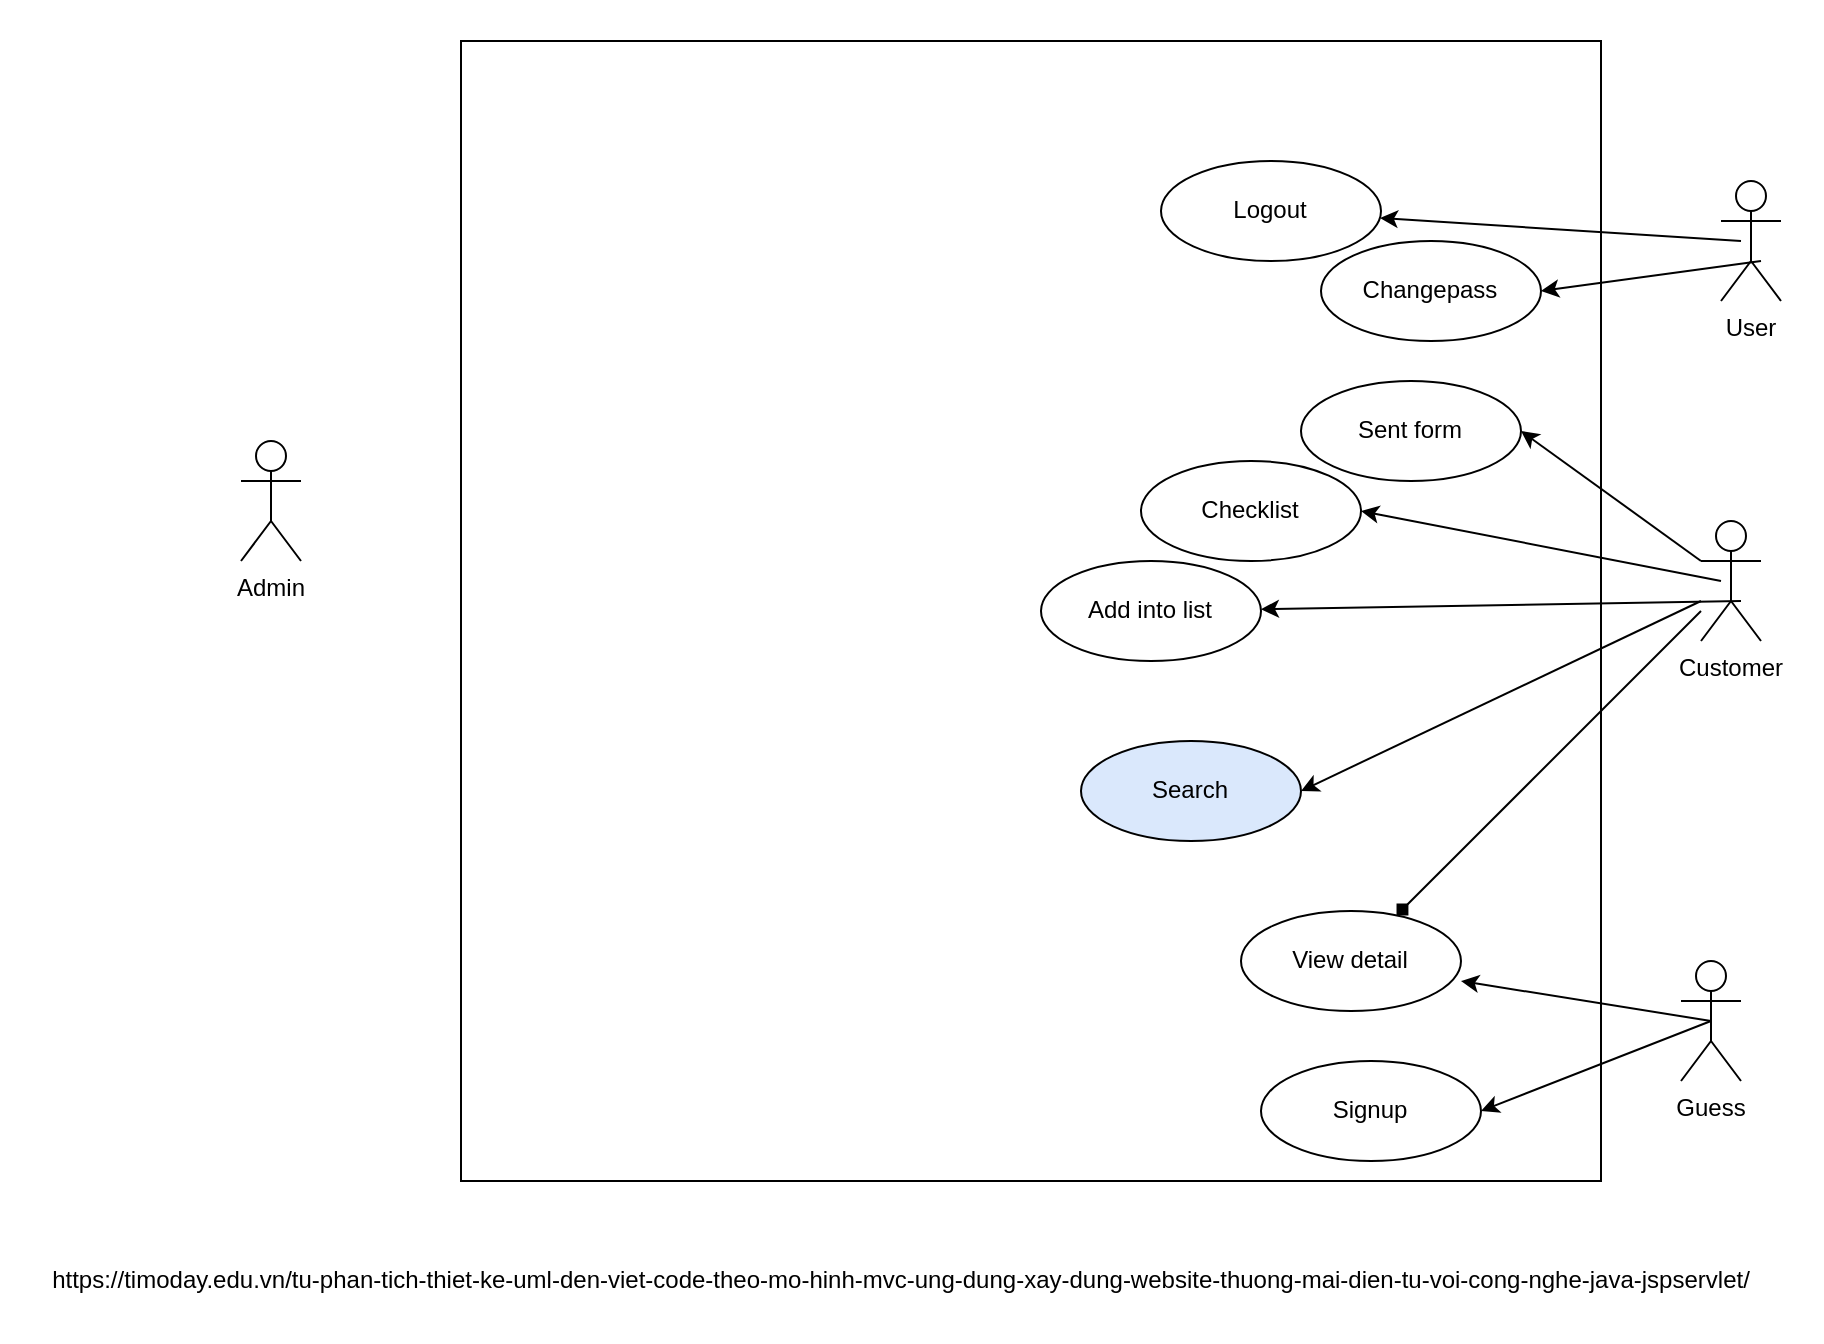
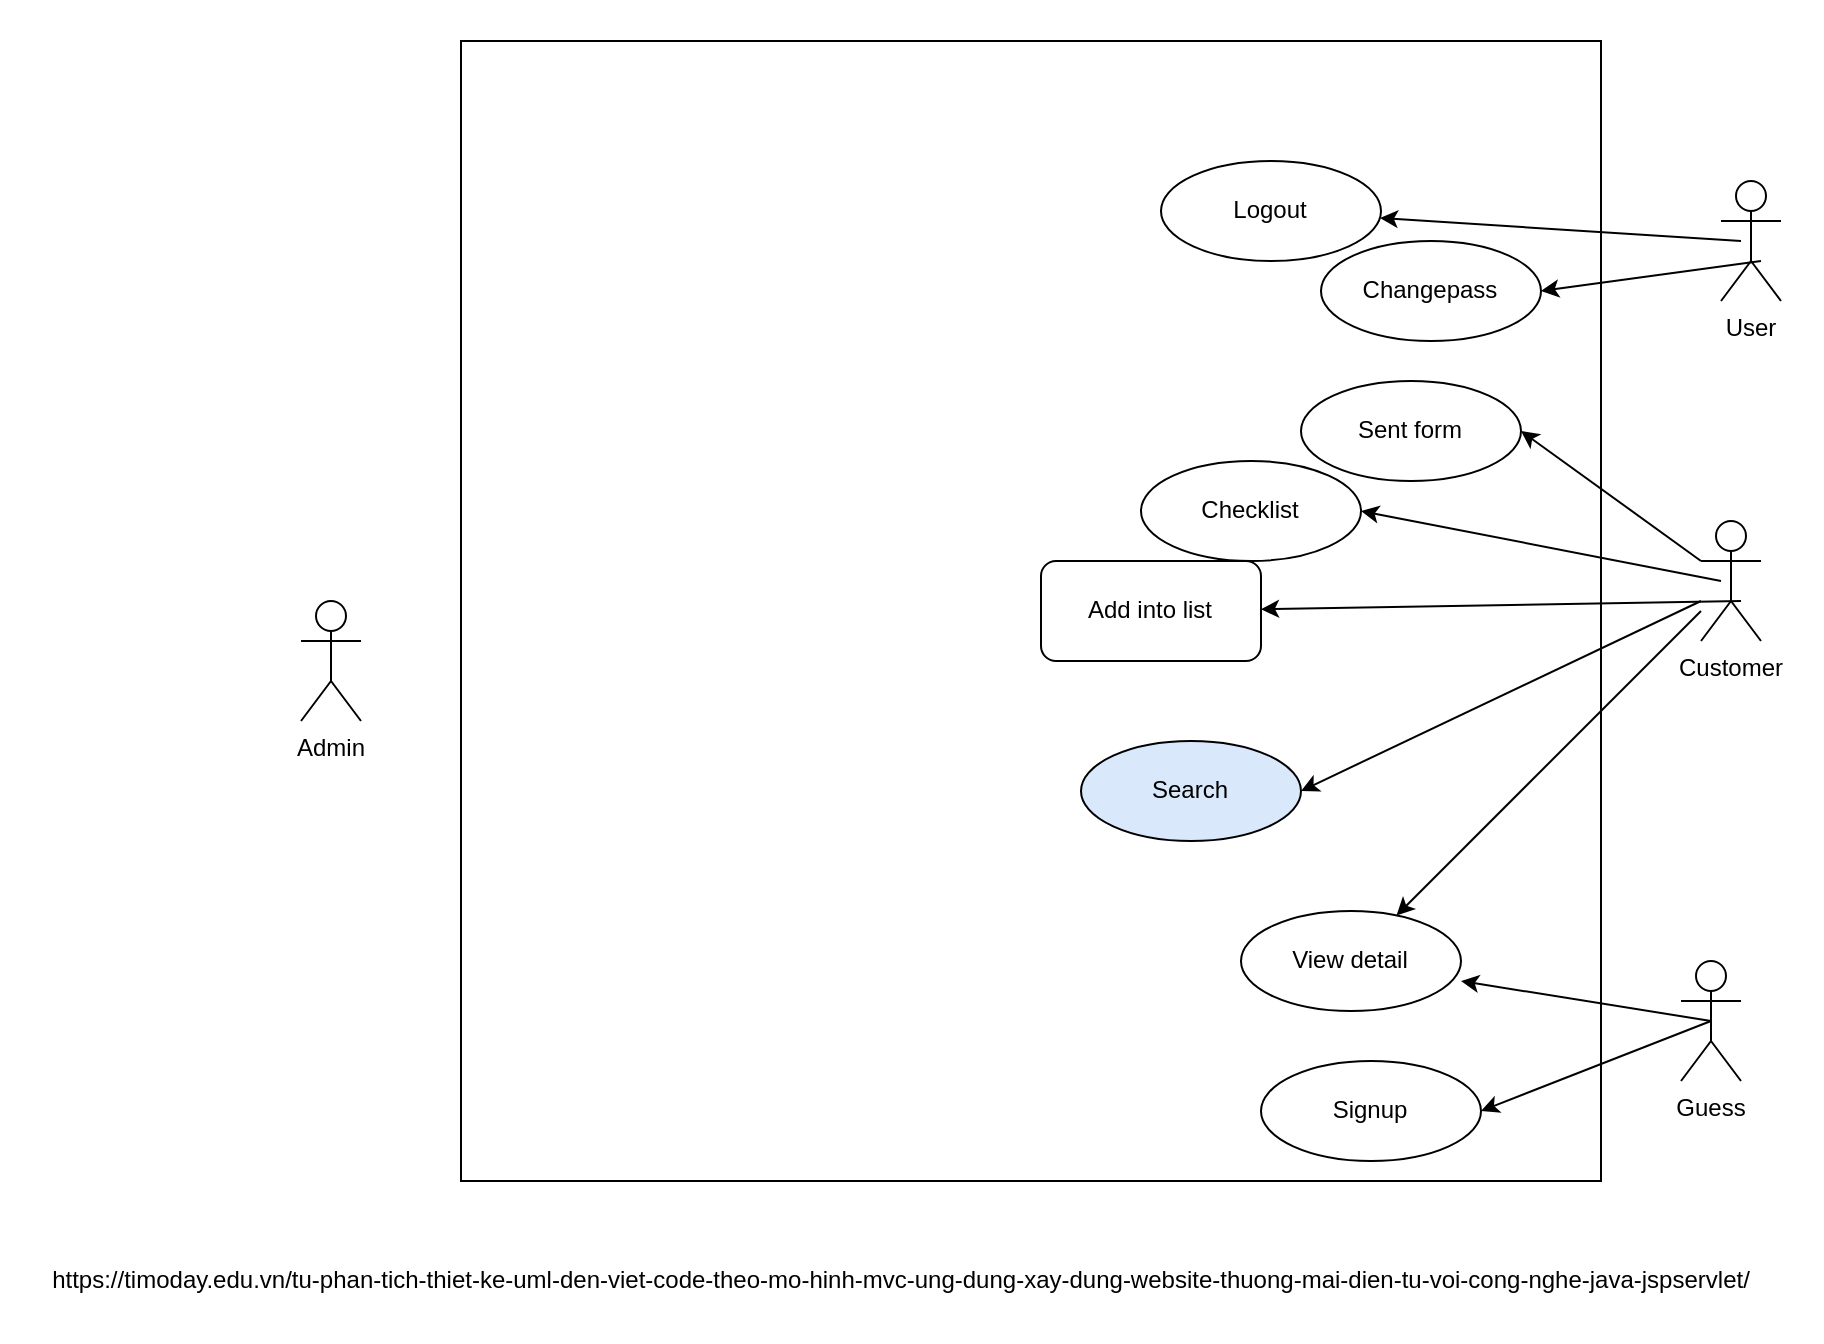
(271, 501) -> (331, 661)
(1151, 611) -> (1151, 611)
(1407, 905) -> (1406, 906)
